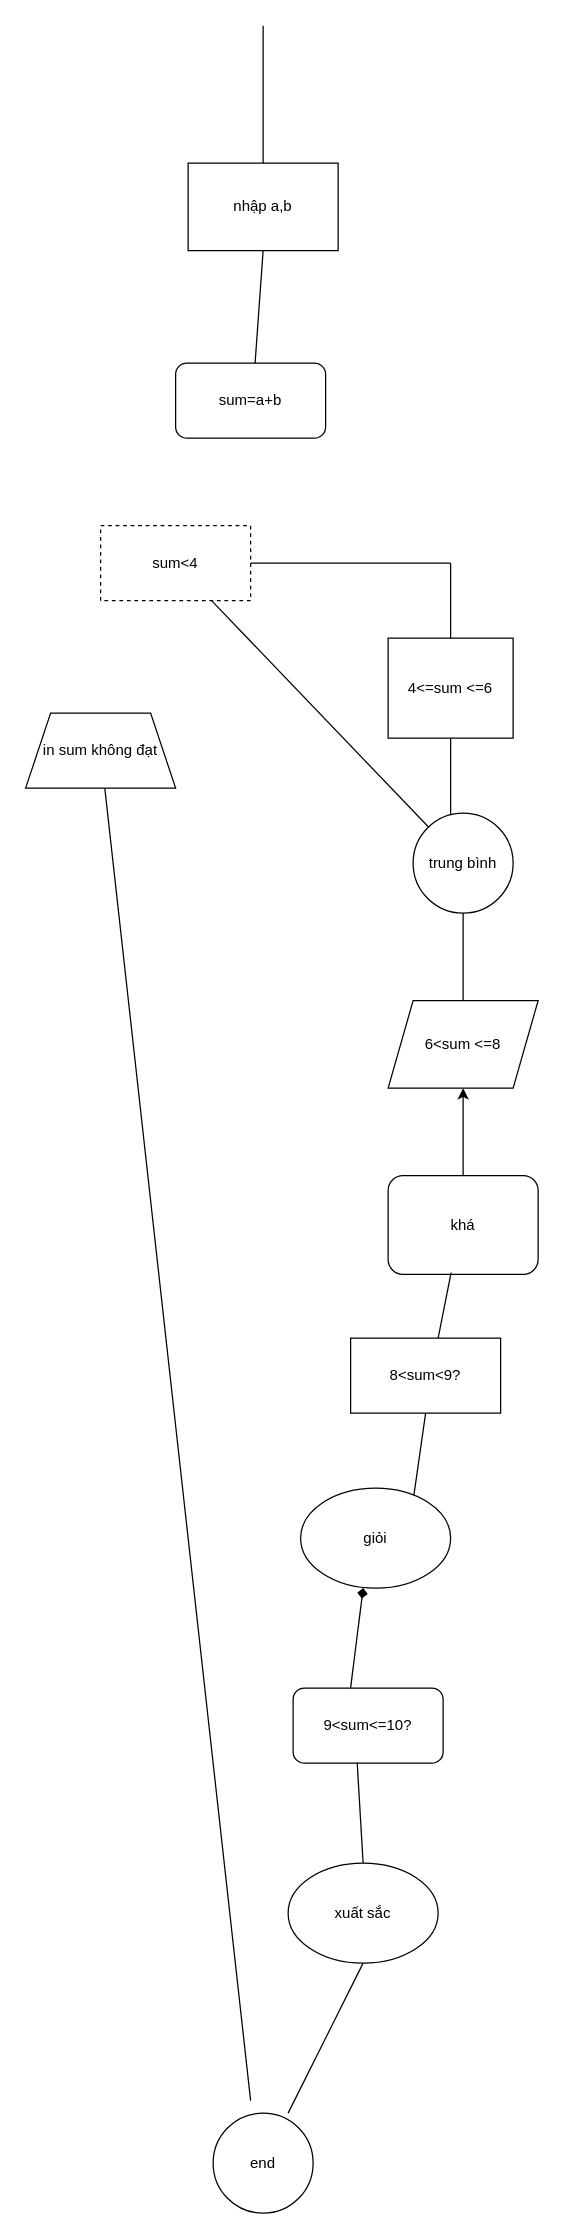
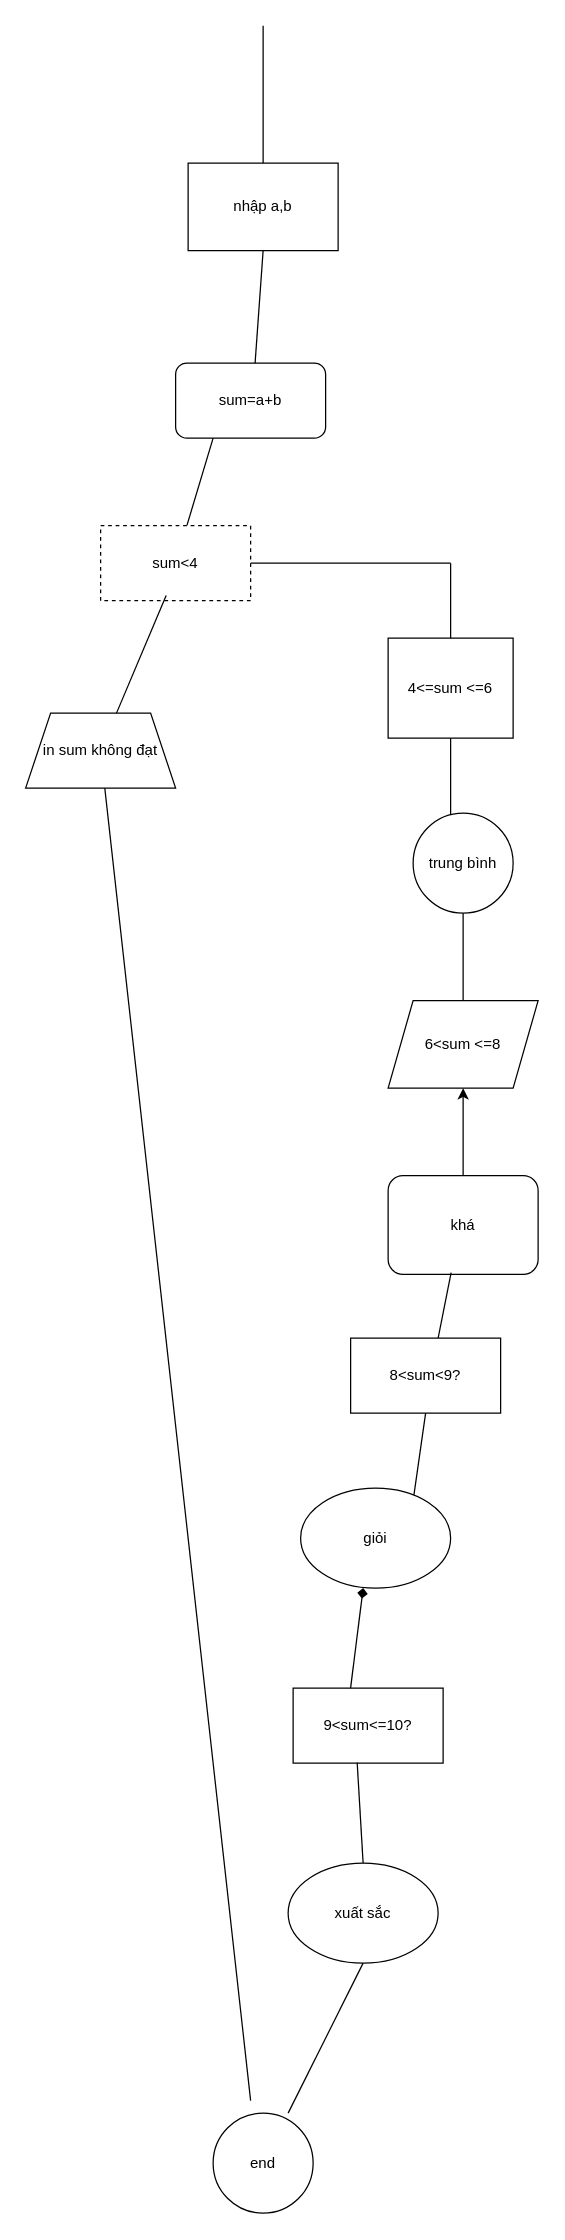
none -> (141, 655)
(320, 713) -> (200, 482)
(368, 1726) -> (368, 1726)
